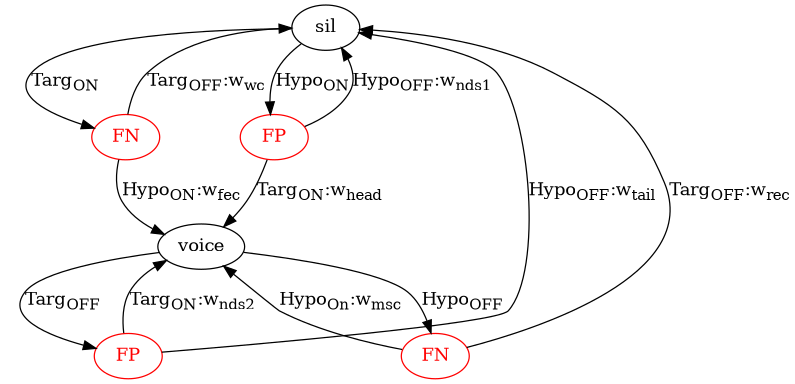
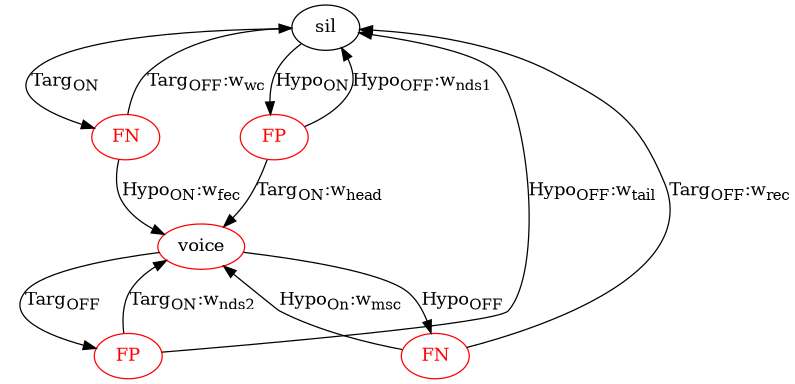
(201, 247) -> (201, 247)
